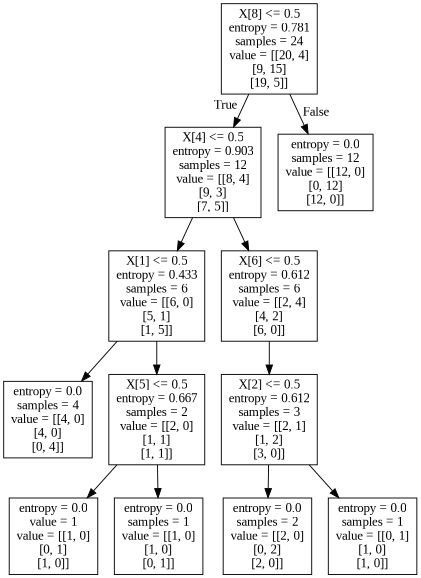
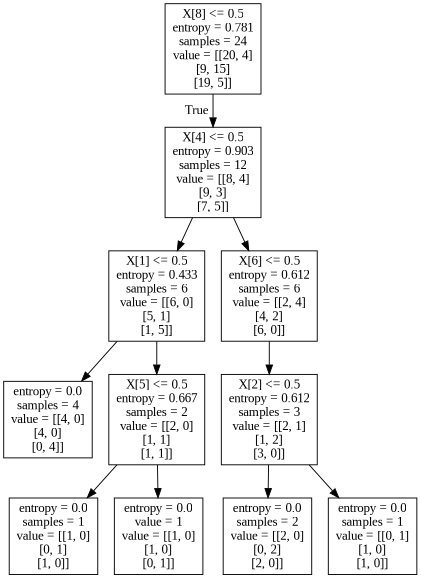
(326, 172) -> none
(53, 536) -> (53, 536)
(159, 536) -> (159, 536)
